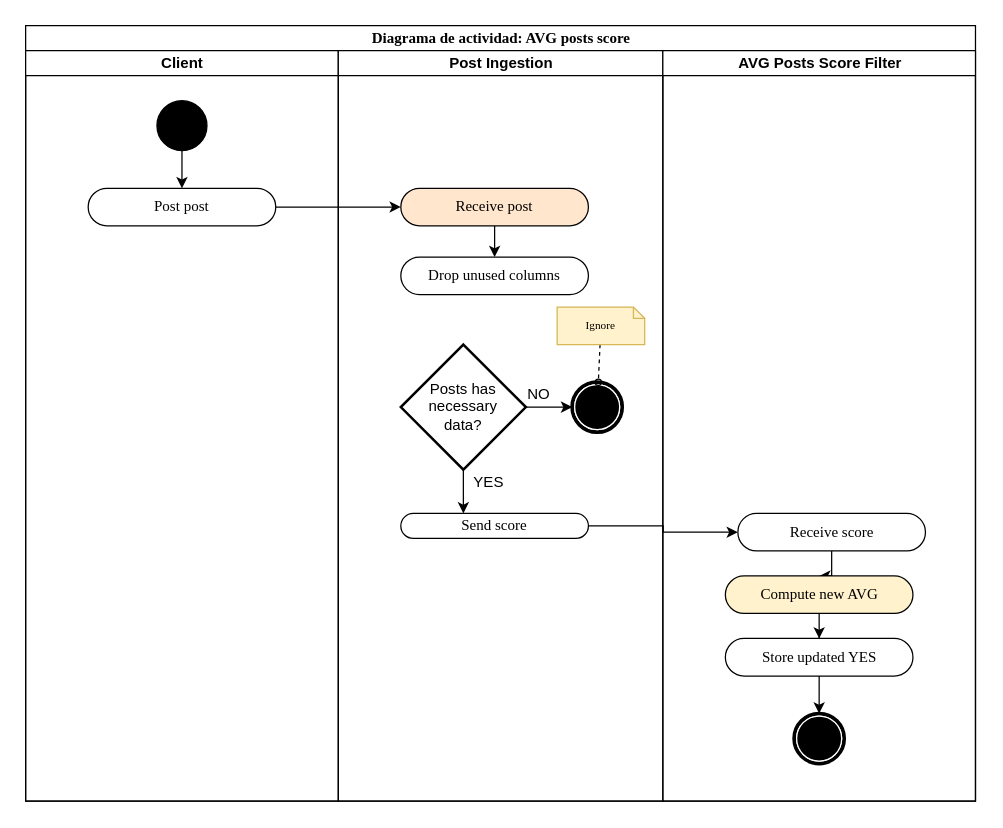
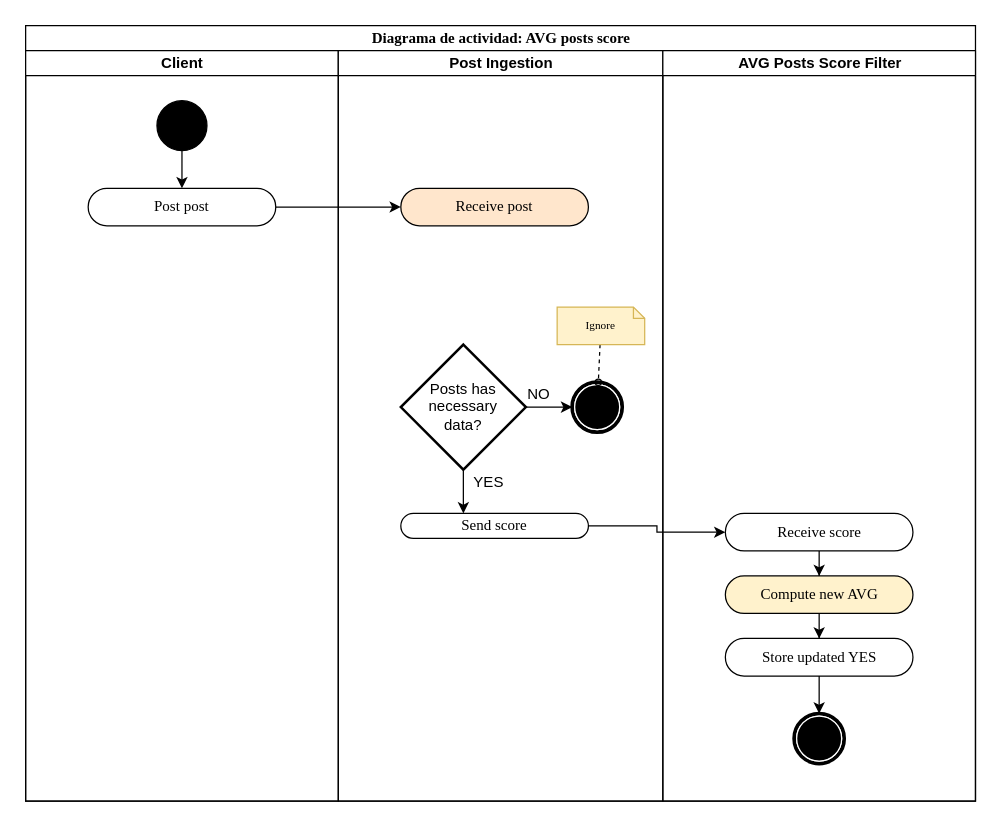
(494, 245) -> none
(494, 276) -> none
(831, 532) -> (819, 532)
